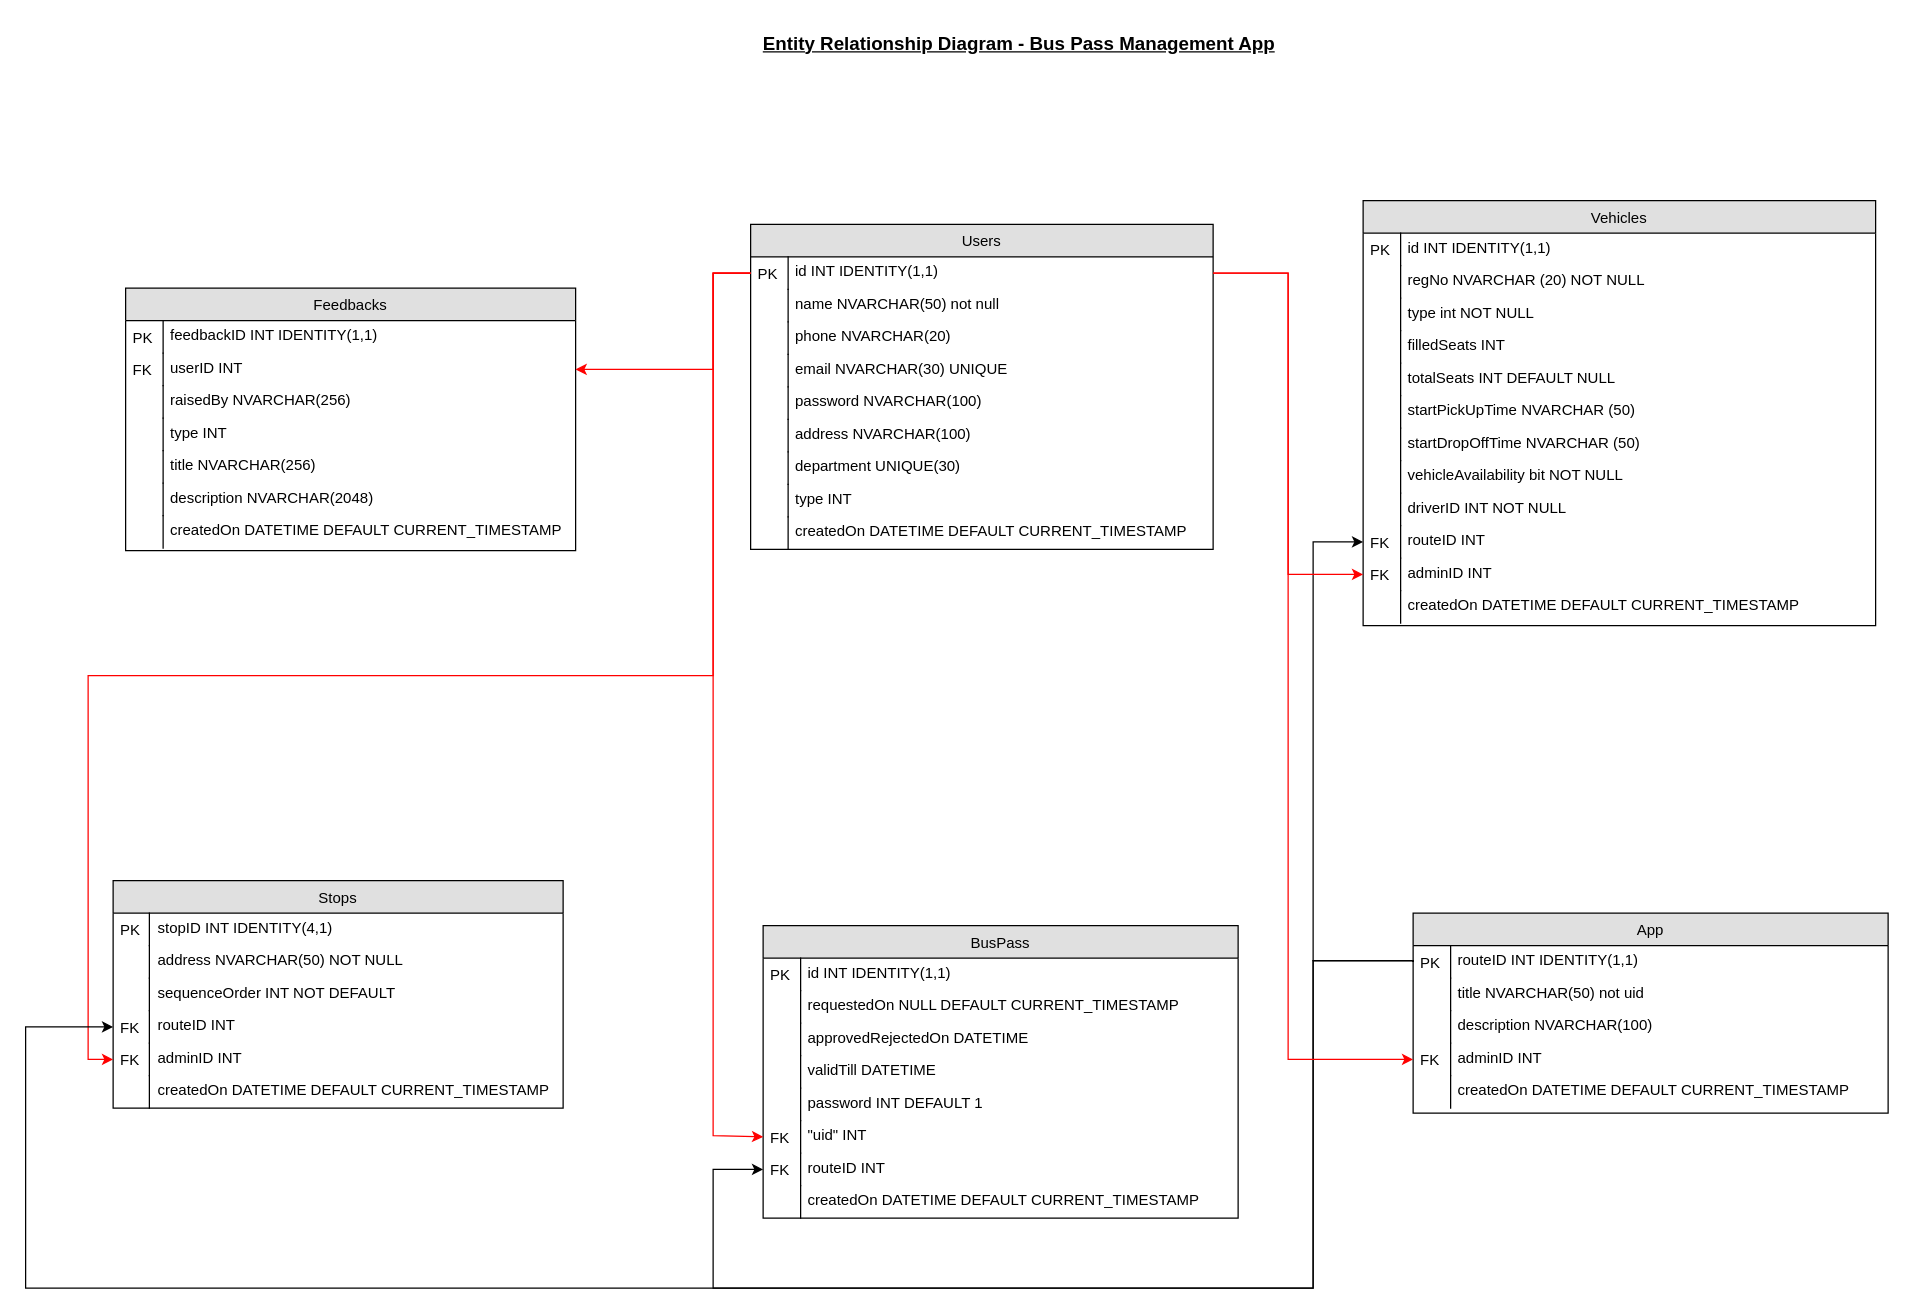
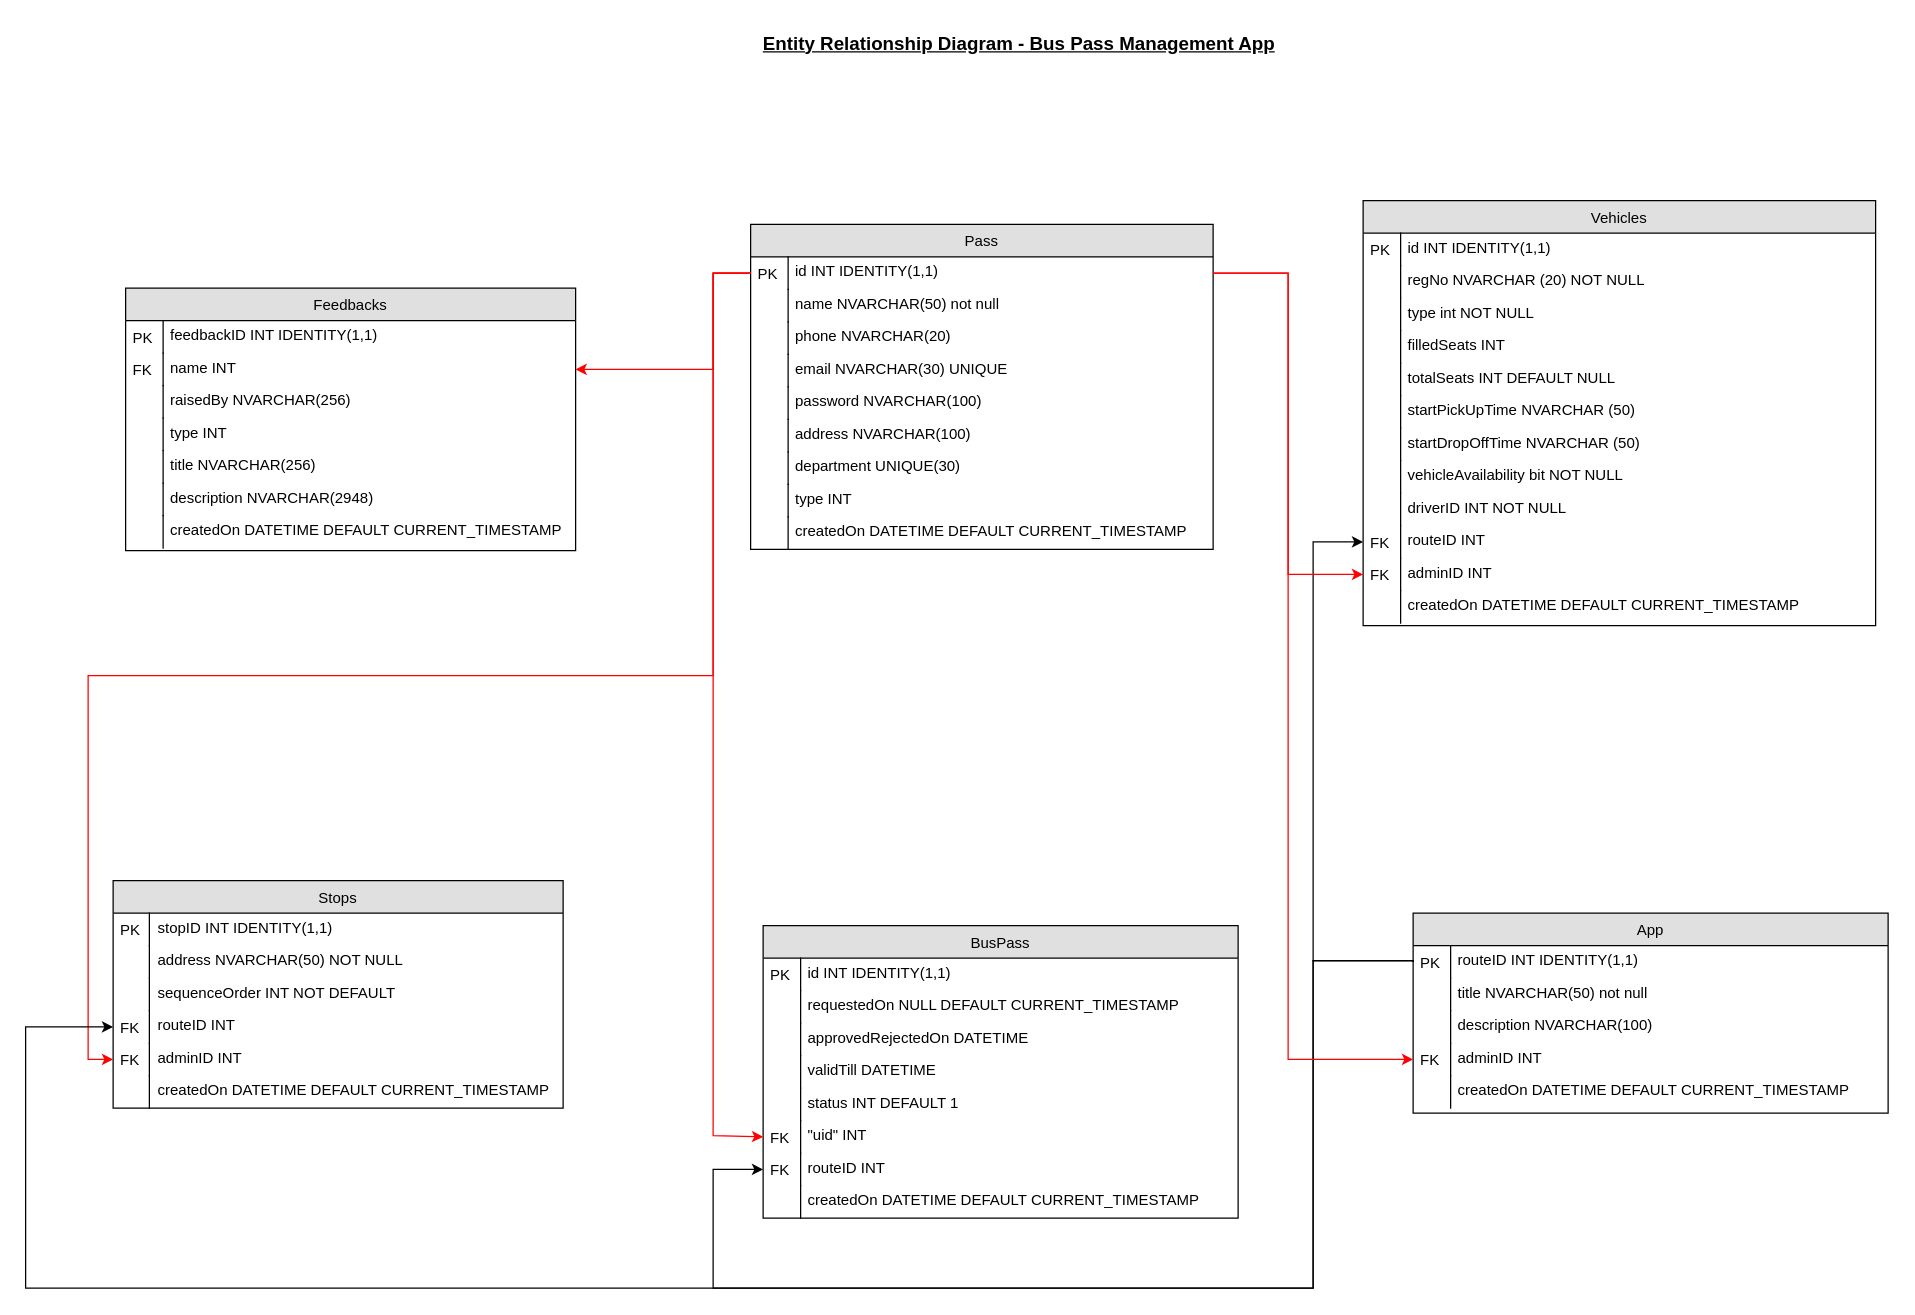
(981, 241) -> (981, 241)
(210, 368) -> (202, 368)
(273, 498) -> (273, 498)
(252, 928) -> (252, 928)
(1555, 993) -> (1557, 993)
(894, 1103) -> (886, 1103)
